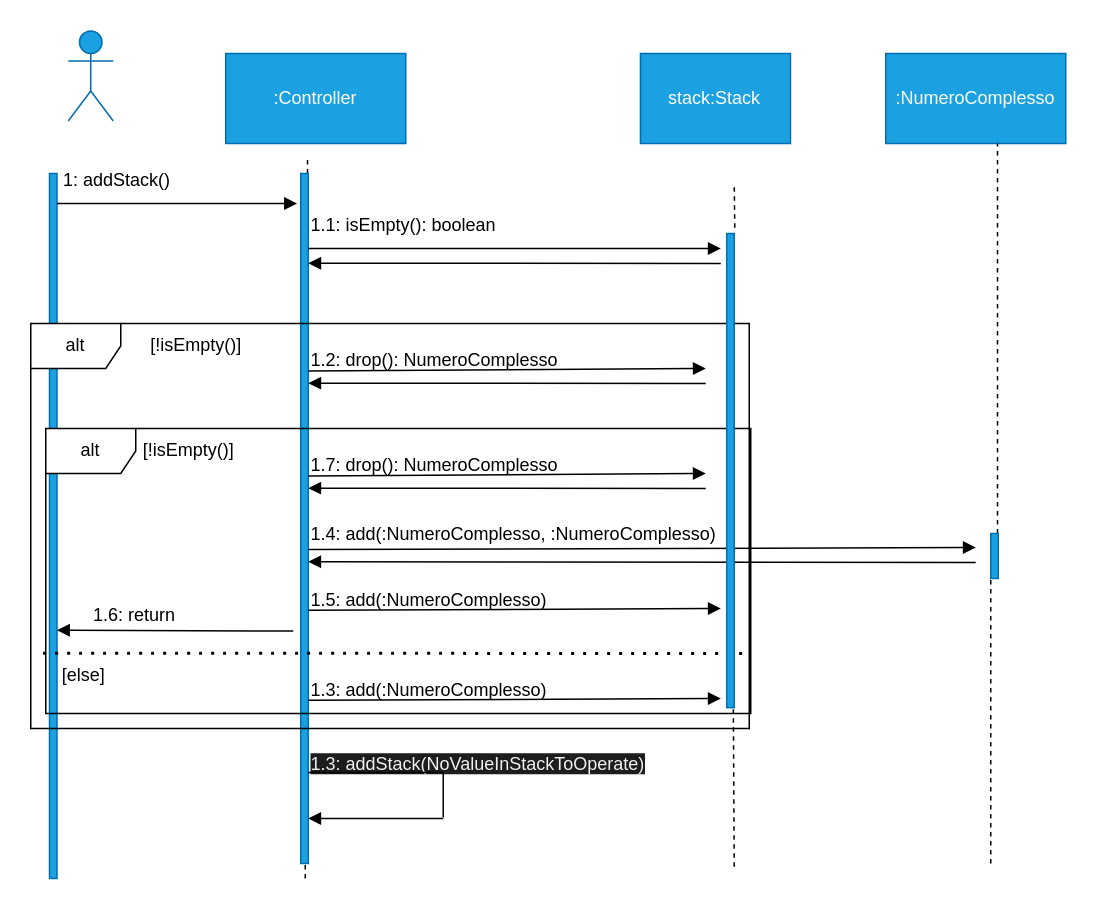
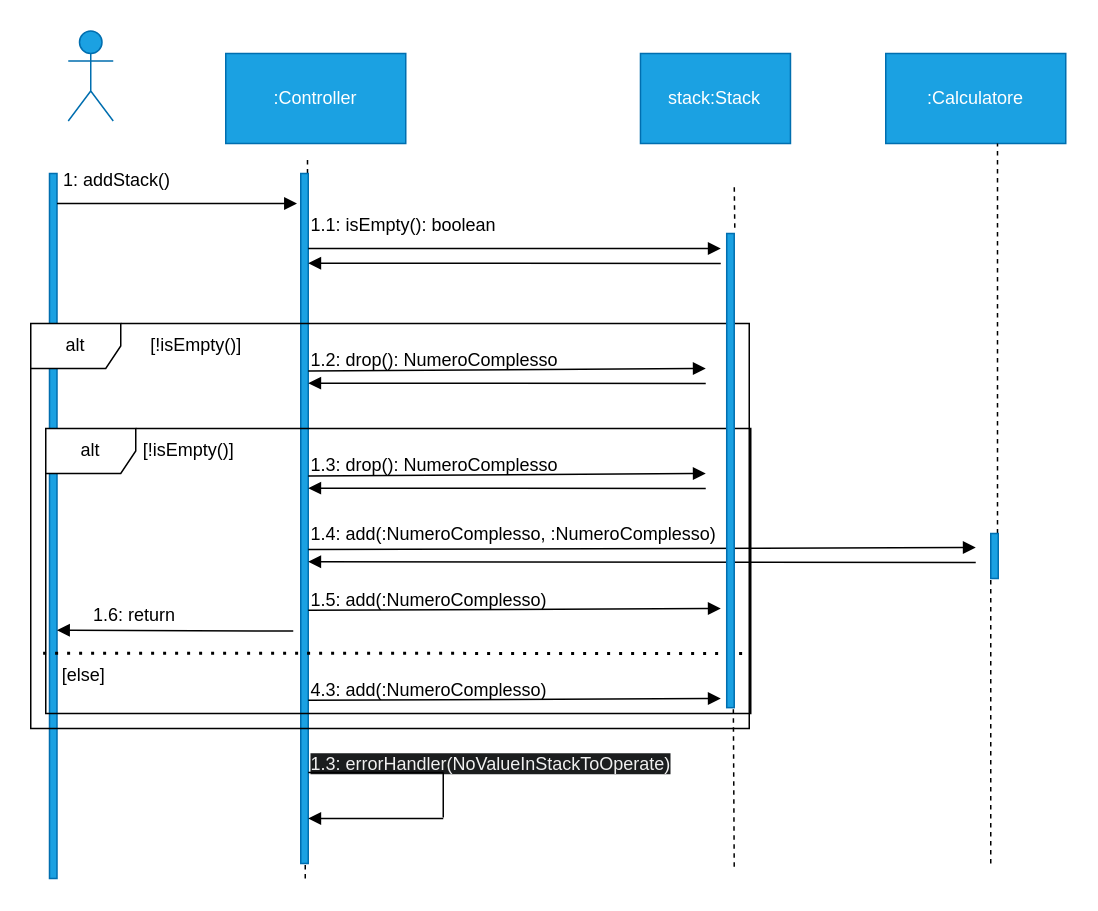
(976, 98) -> (976, 98)
(438, 466) -> (438, 466)
(431, 691) -> (431, 691)
(493, 765) -> (494, 775)
